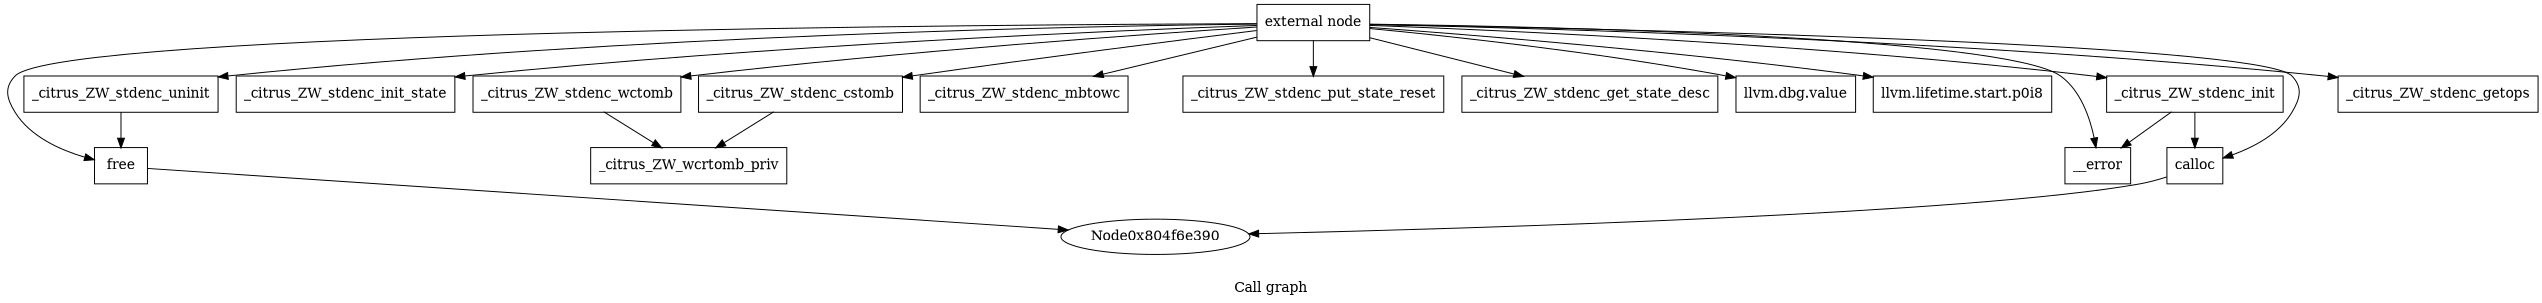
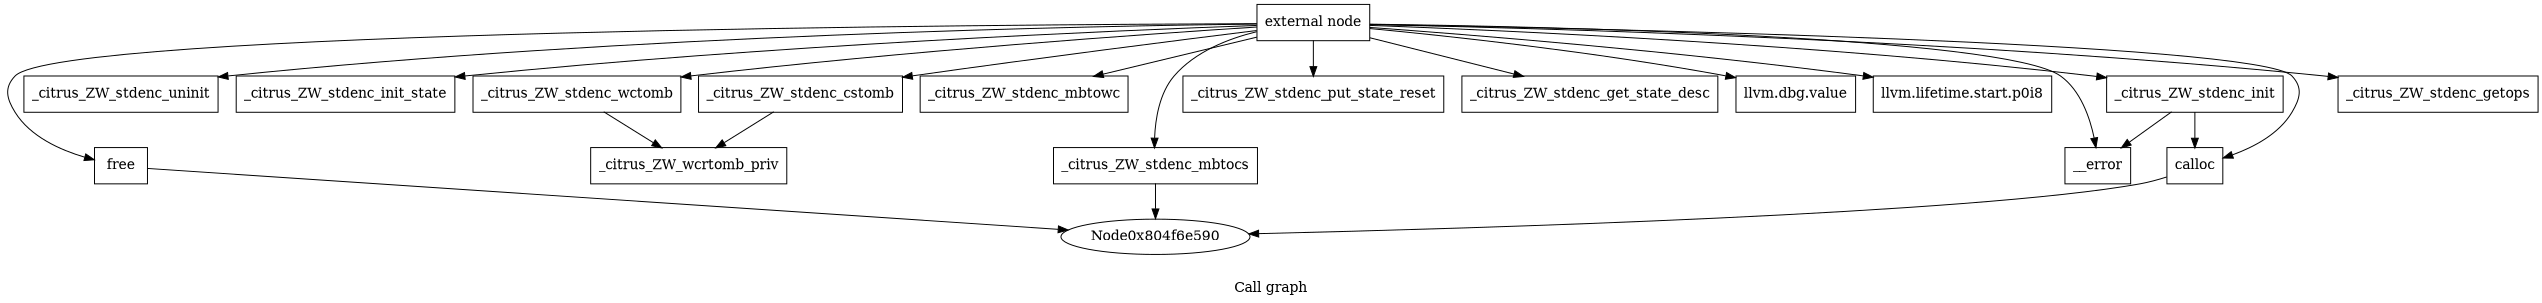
(121, 125) -> none
none -> (1155, 166)
(1155, 237) -> (1155, 237)
